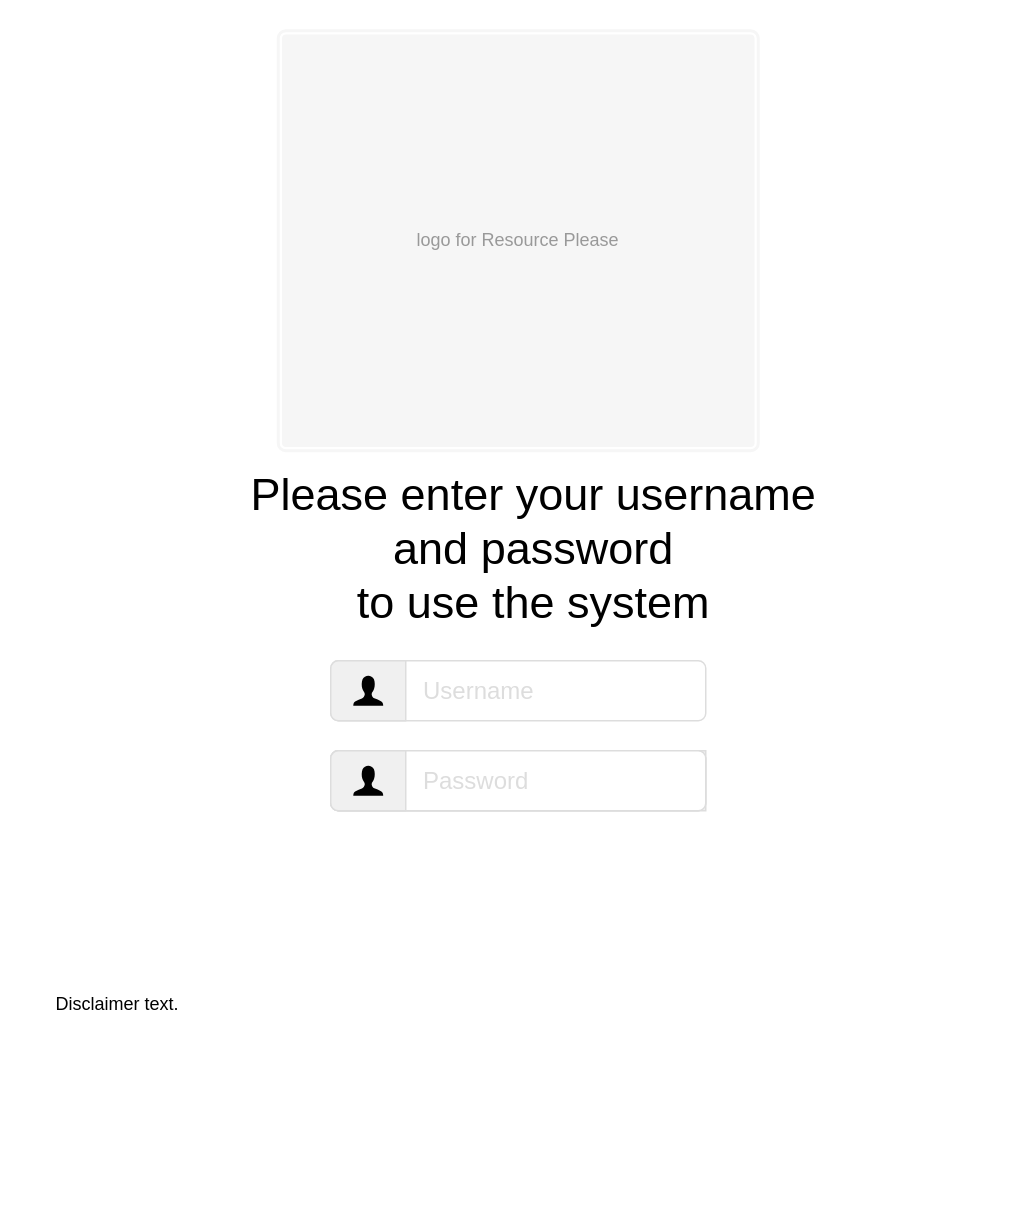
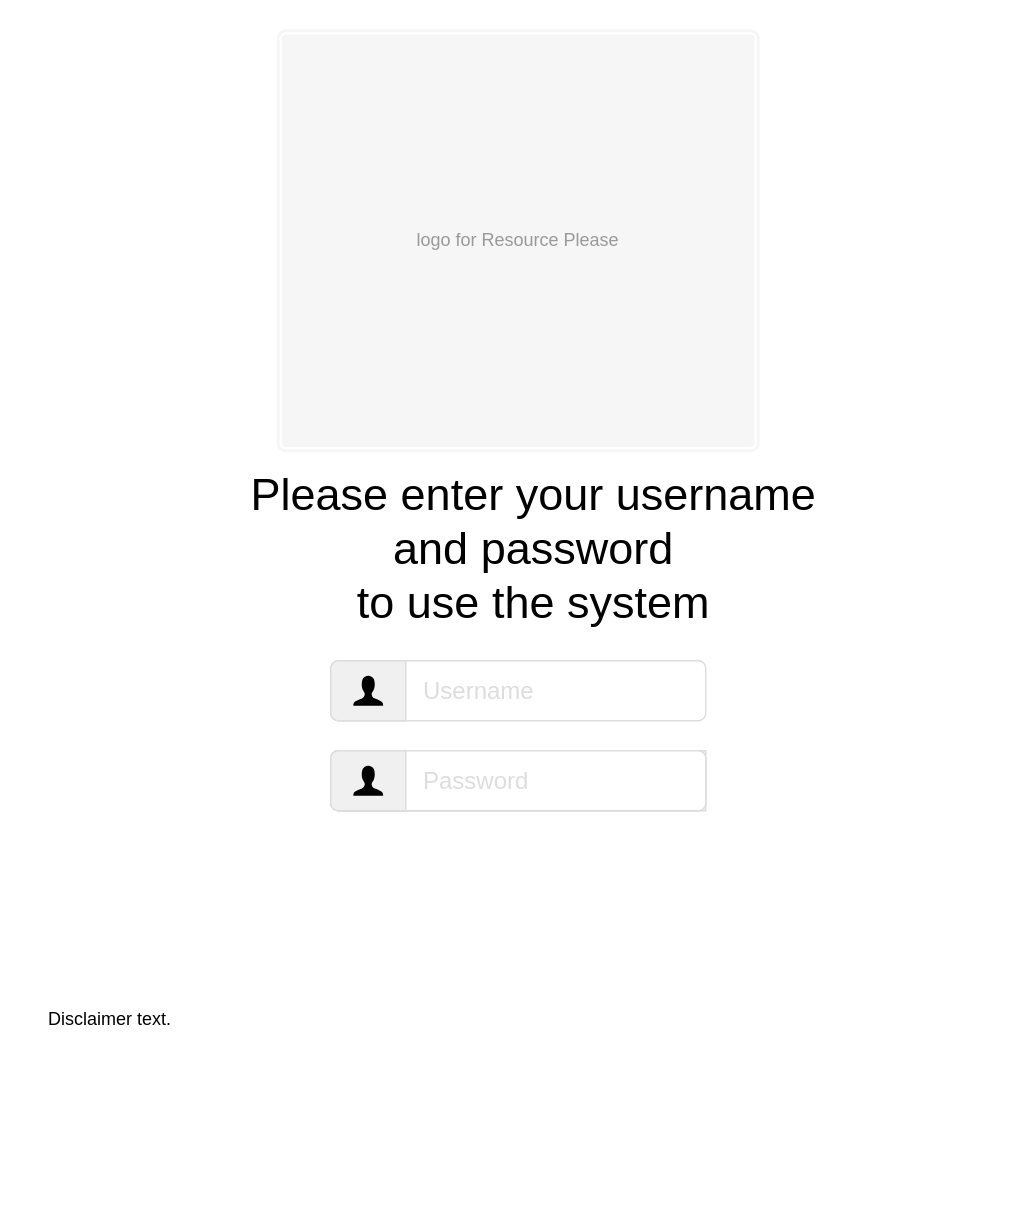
(518, 1004) -> (511, 1019)
